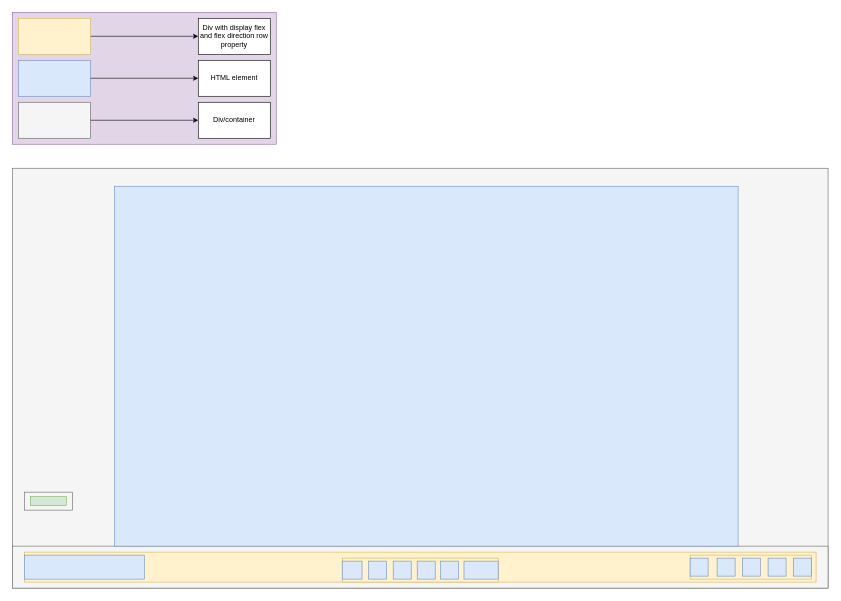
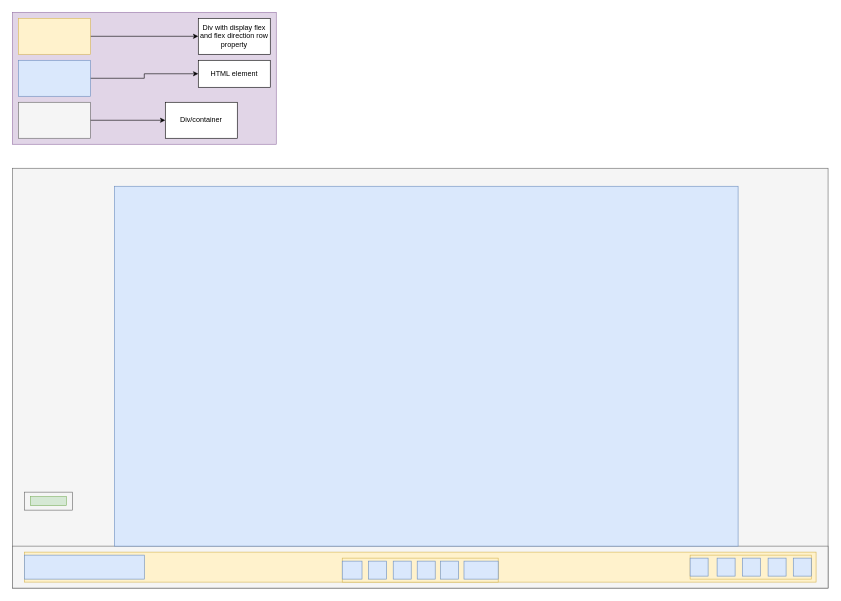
(234, 78) -> (234, 74)
(234, 120) -> (201, 120)
